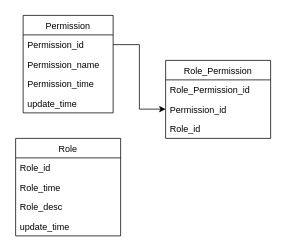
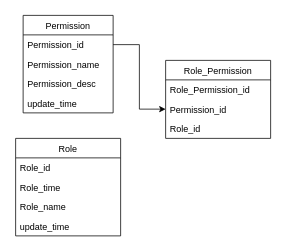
(61, 84) -> (62, 84)
(41, 207) -> (41, 207)
